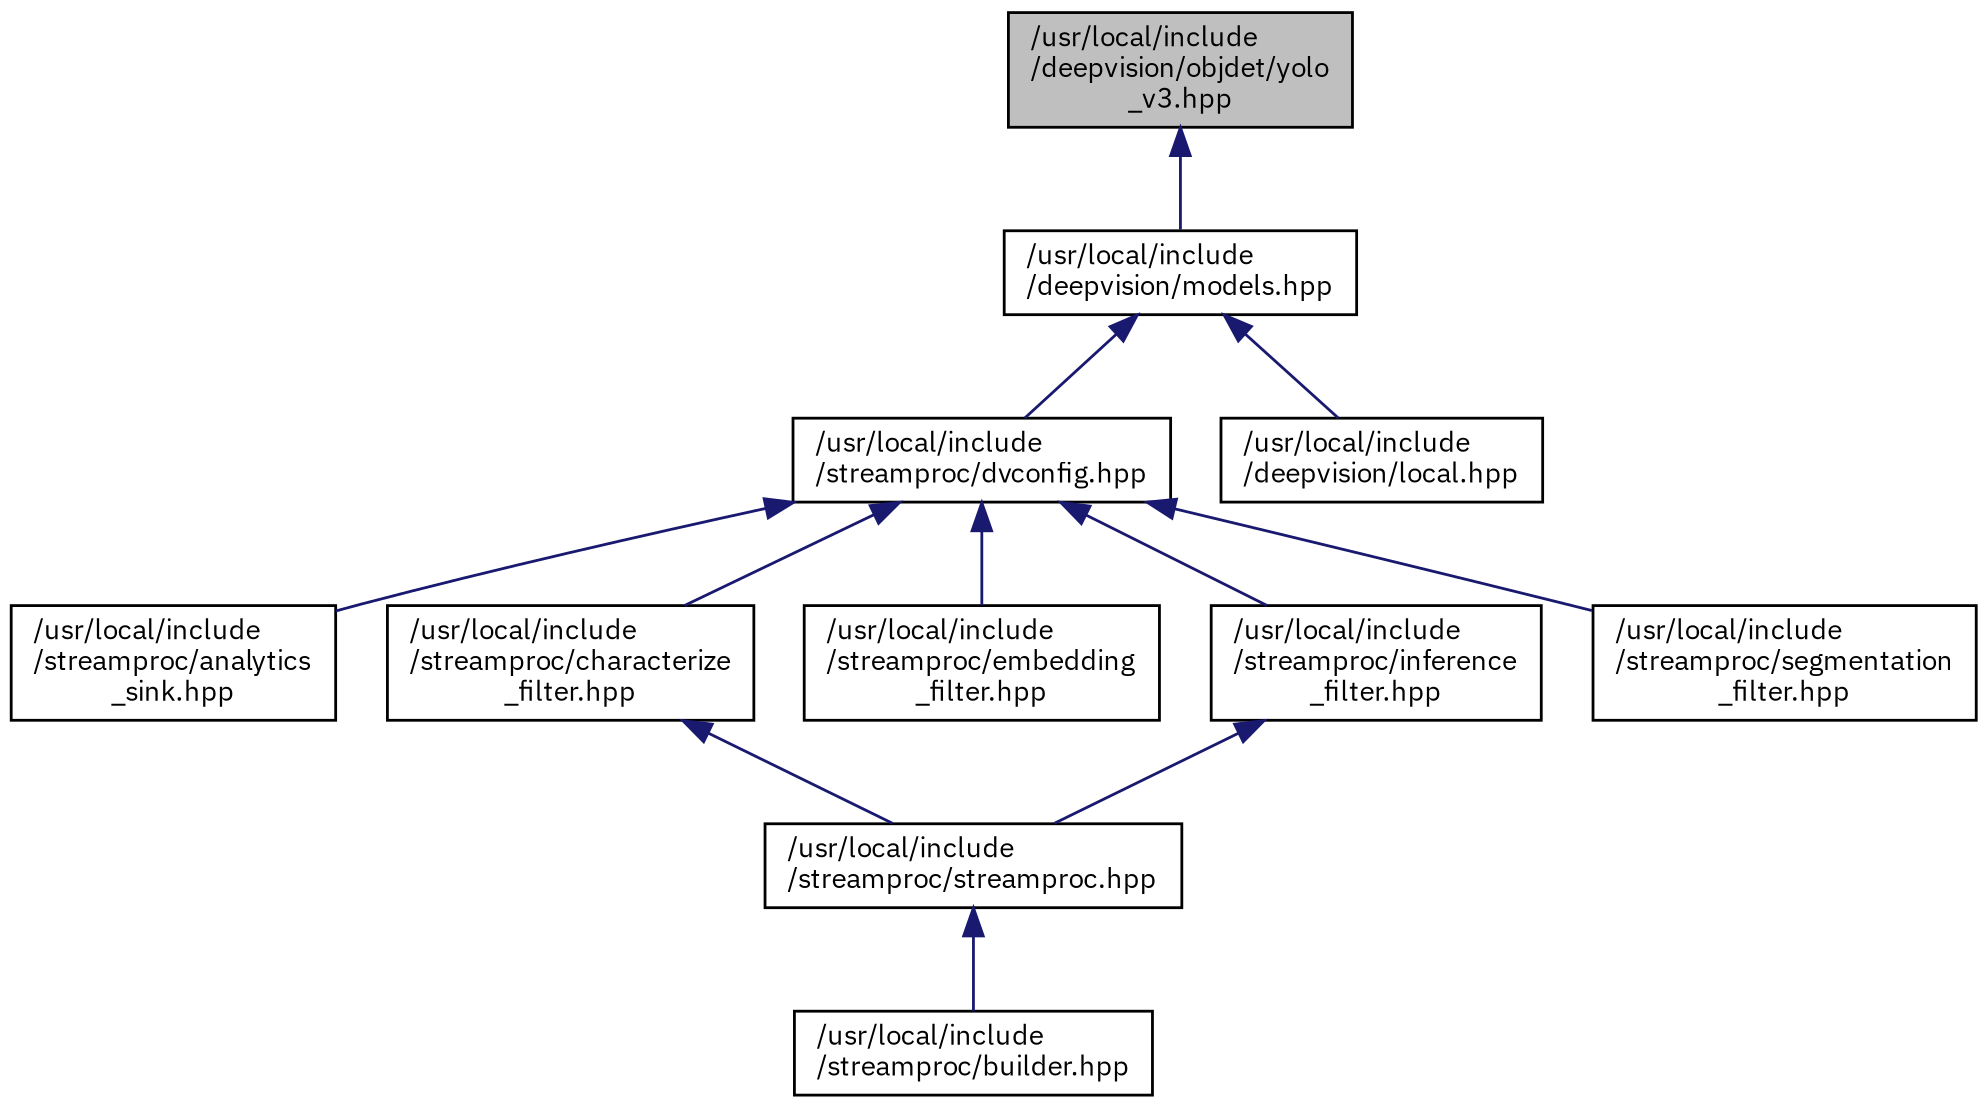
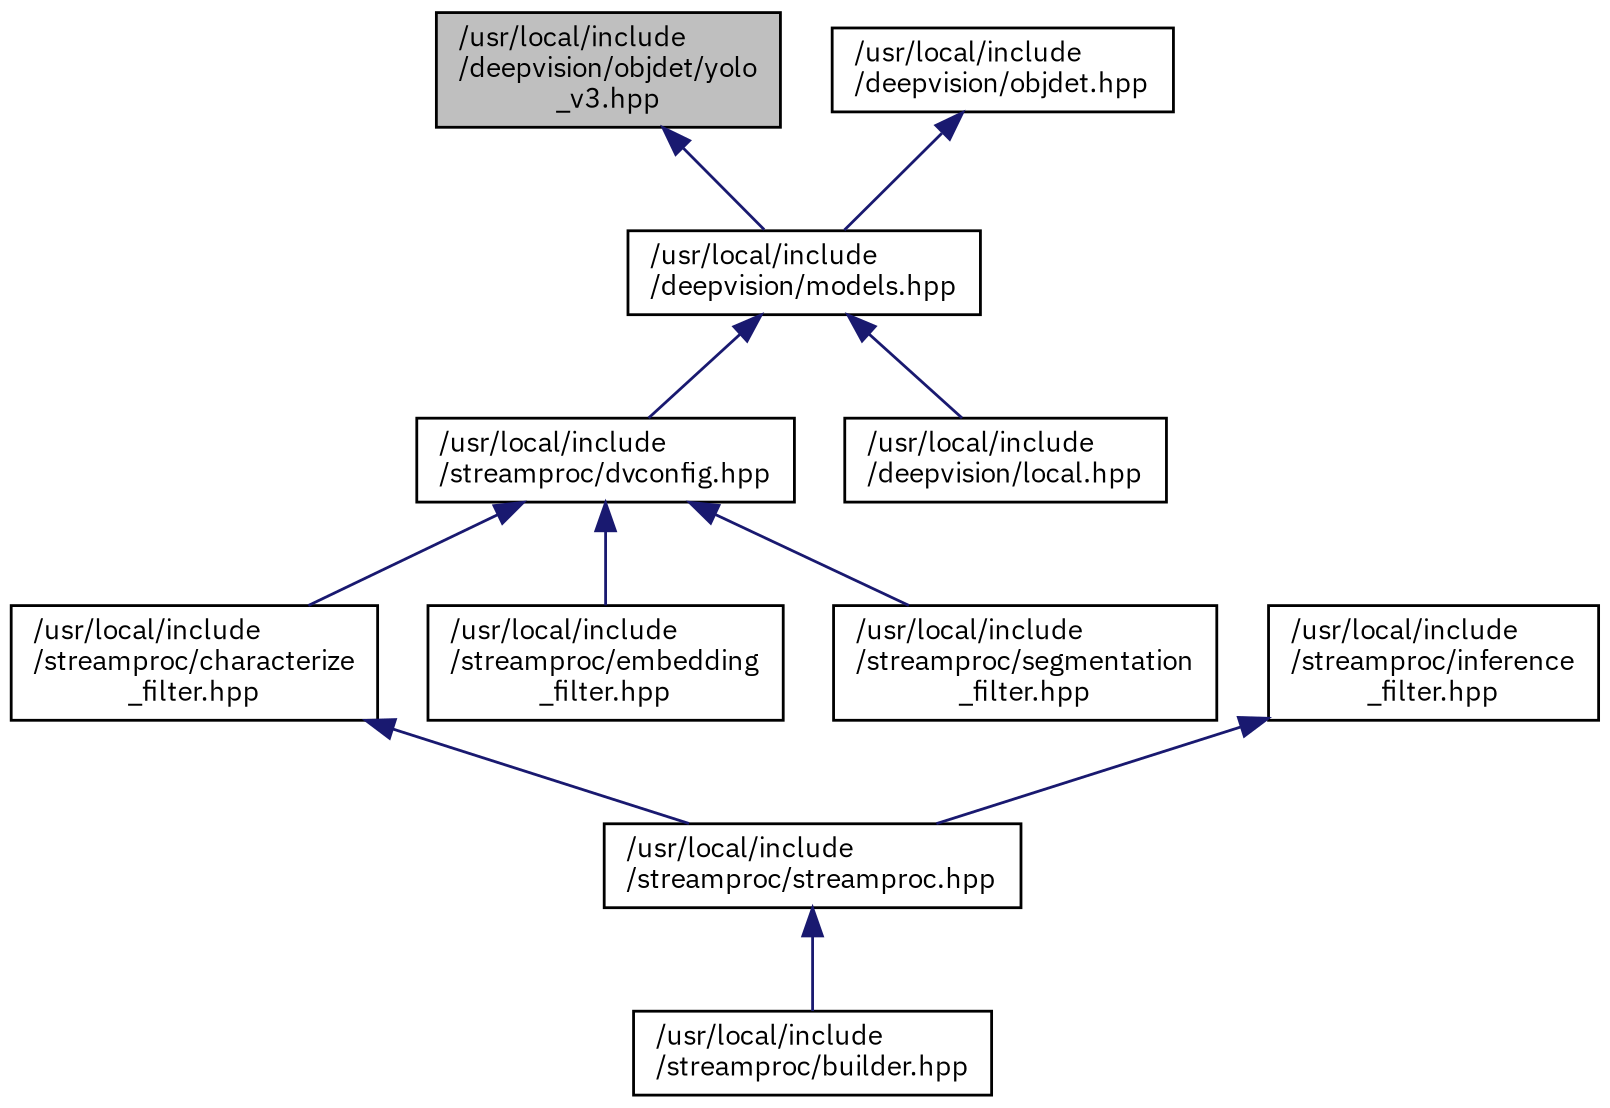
none -> (1003, 70)
(1176, 560) -> none
(173, 663) -> none
